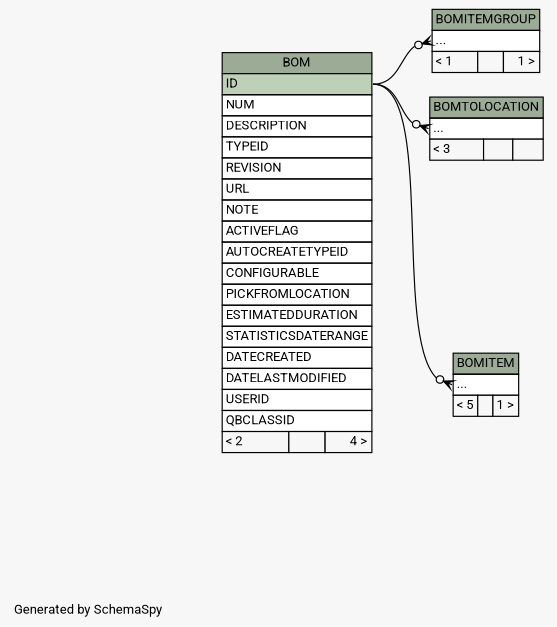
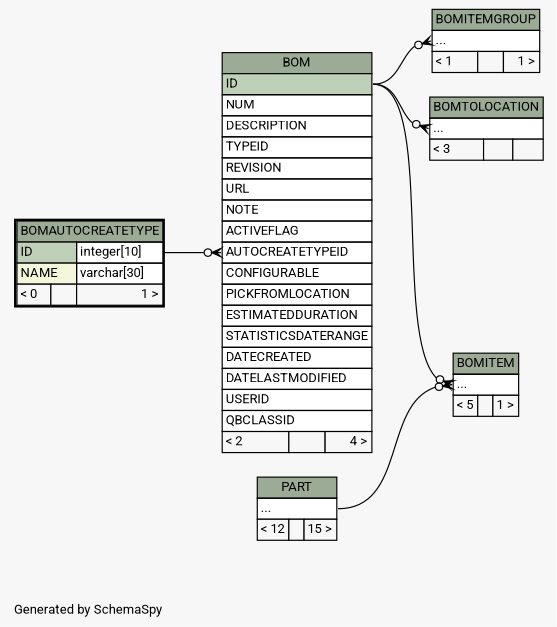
none -> (89, 263)
none -> (297, 509)
